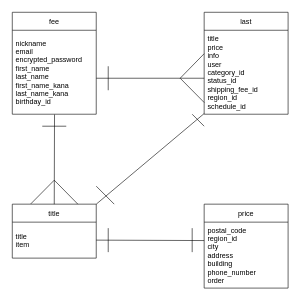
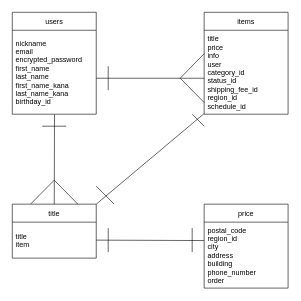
(54, 22) -> (54, 22)
(246, 22) -> (246, 22)
